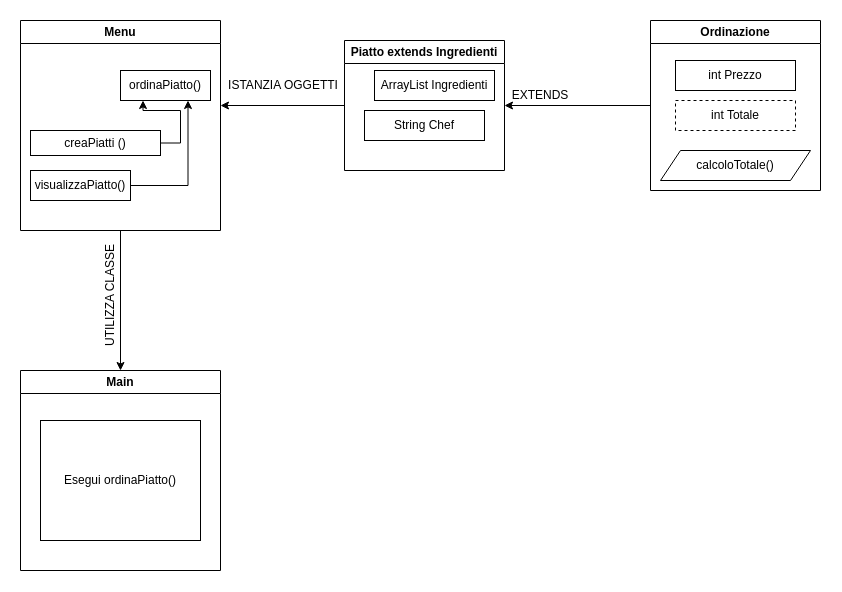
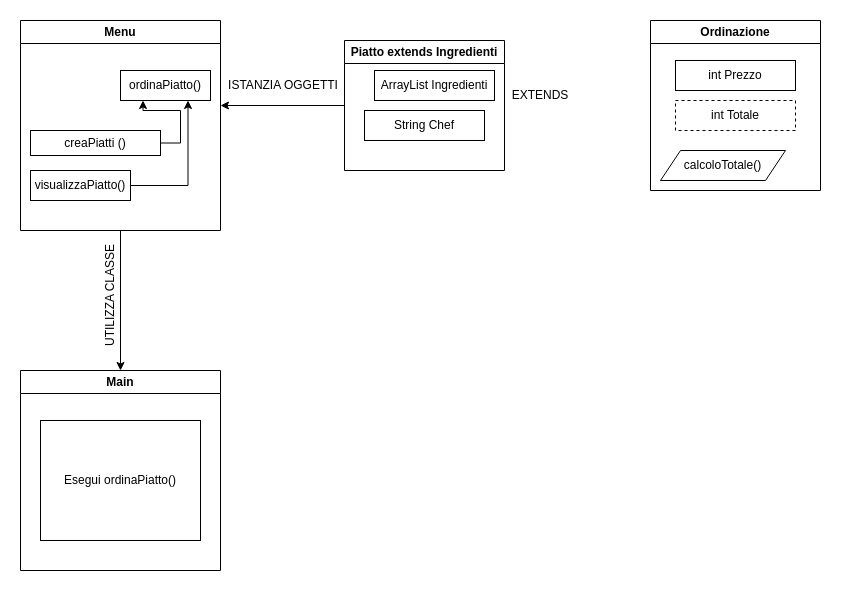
(580, 106) -> none
(736, 166) -> (723, 166)
